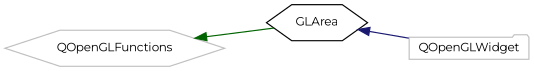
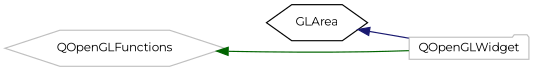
(240, 32) -> (319, 52)
